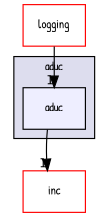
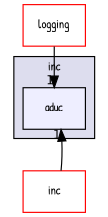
(54, 68) -> (54, 68)
(47, 146) -> (62, 156)
